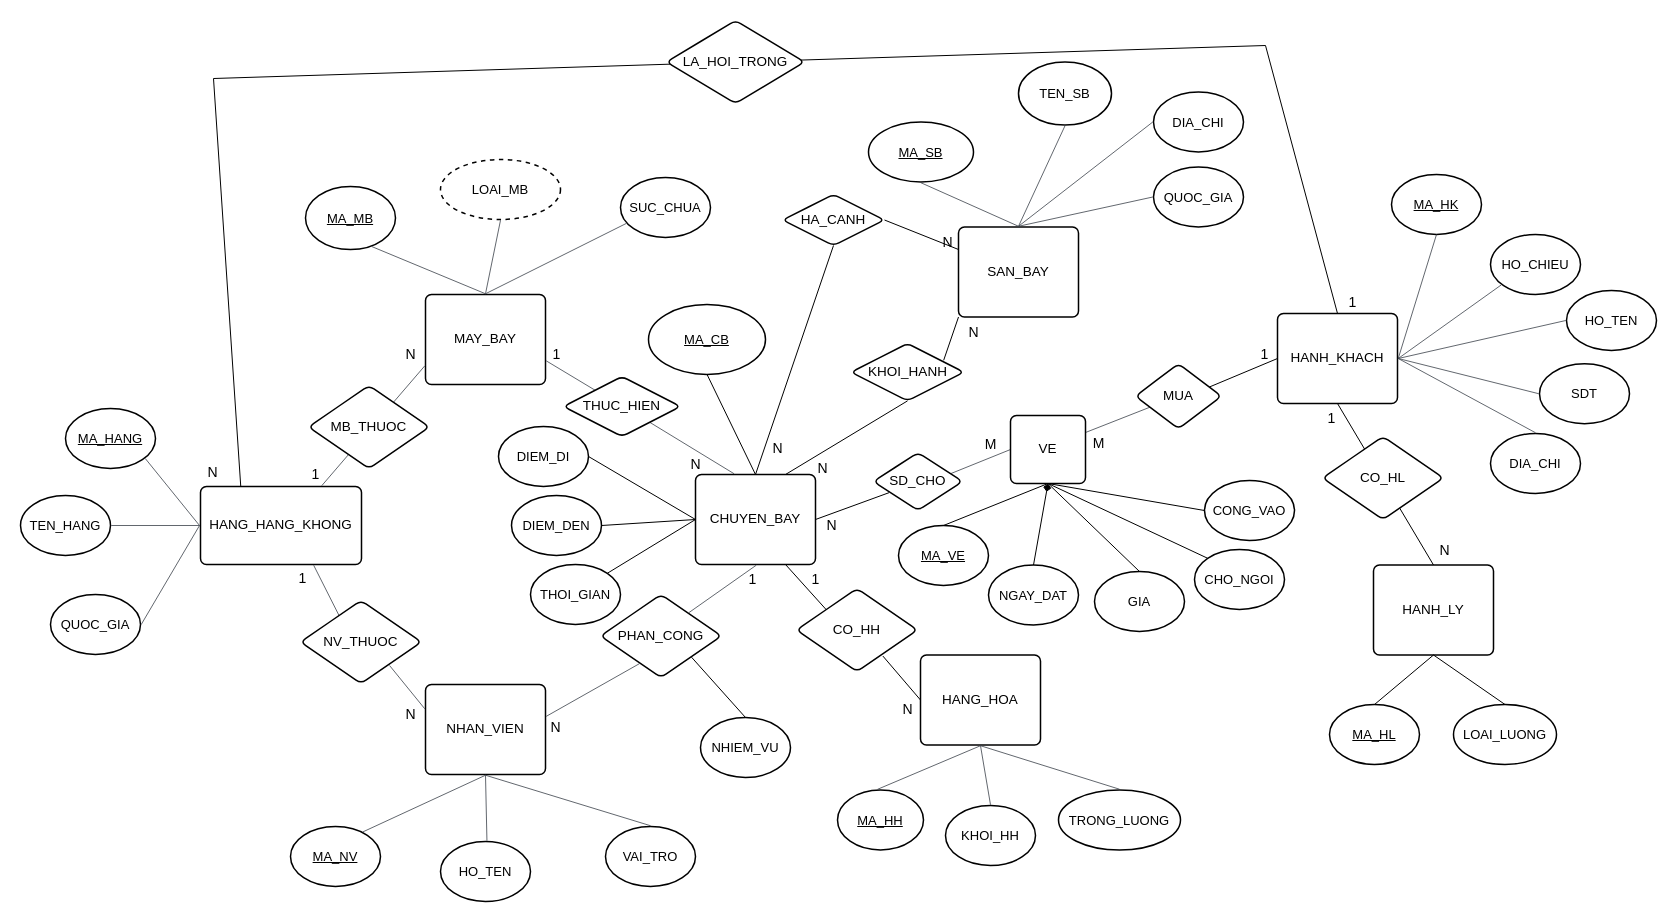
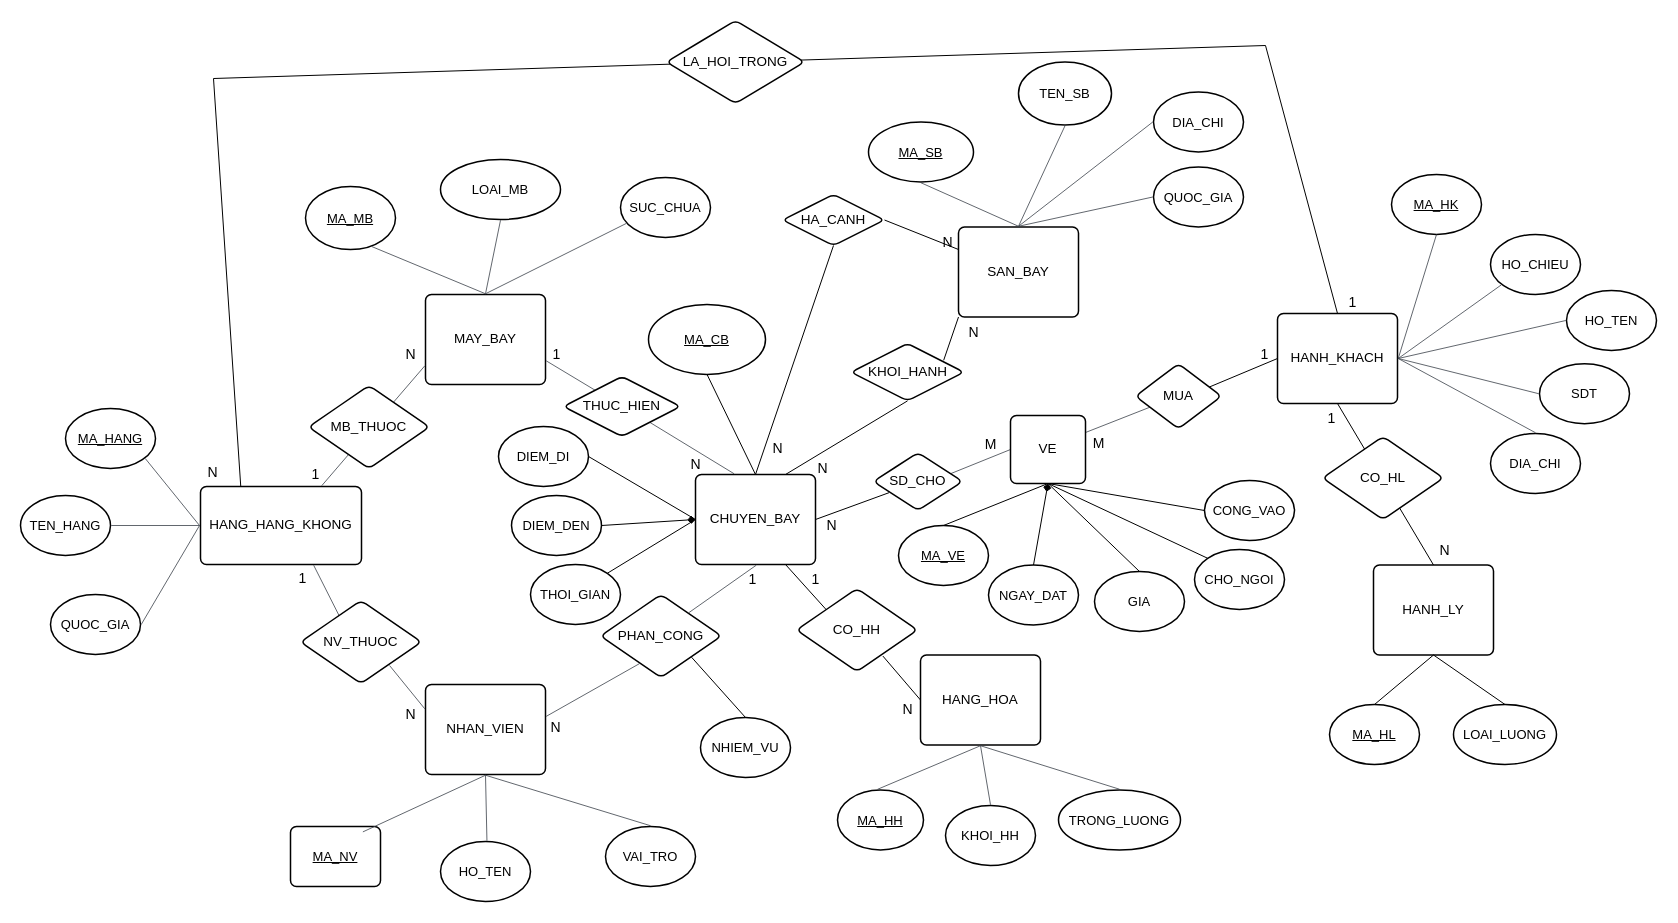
(501, 190) -> (501, 190)
(688, 520) -> (687, 520)
(336, 857) -> (336, 857)
